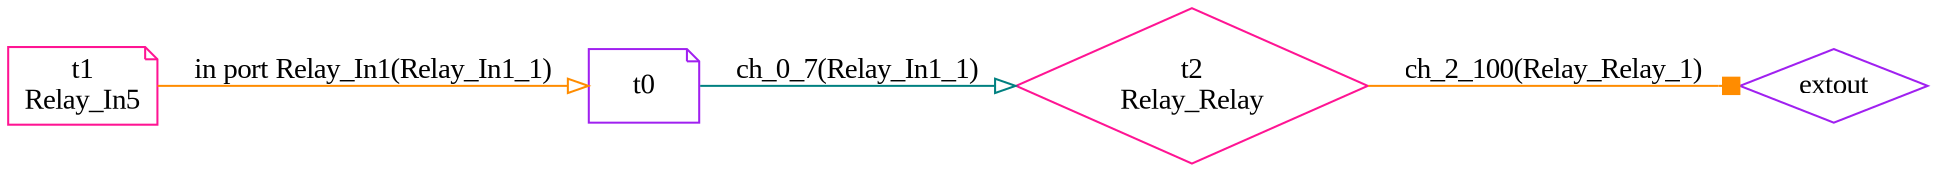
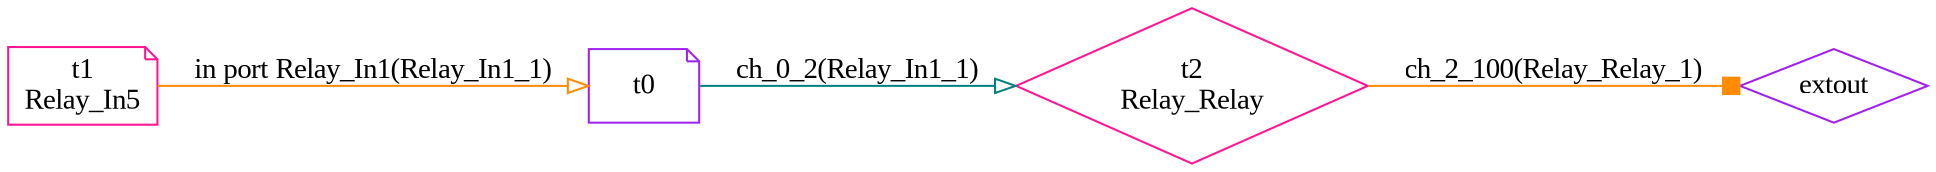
(858, 71) -> (858, 71)
